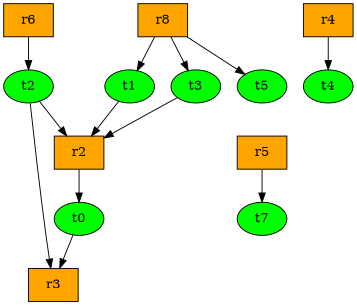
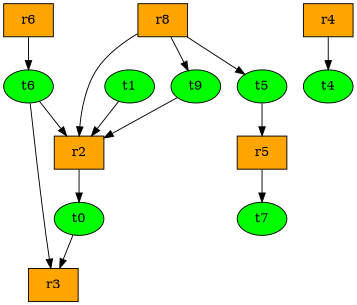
(148, 50) -> (95, 72)
(29, 86) -> (29, 86)
(196, 86) -> (196, 86)
none -> (262, 115)
